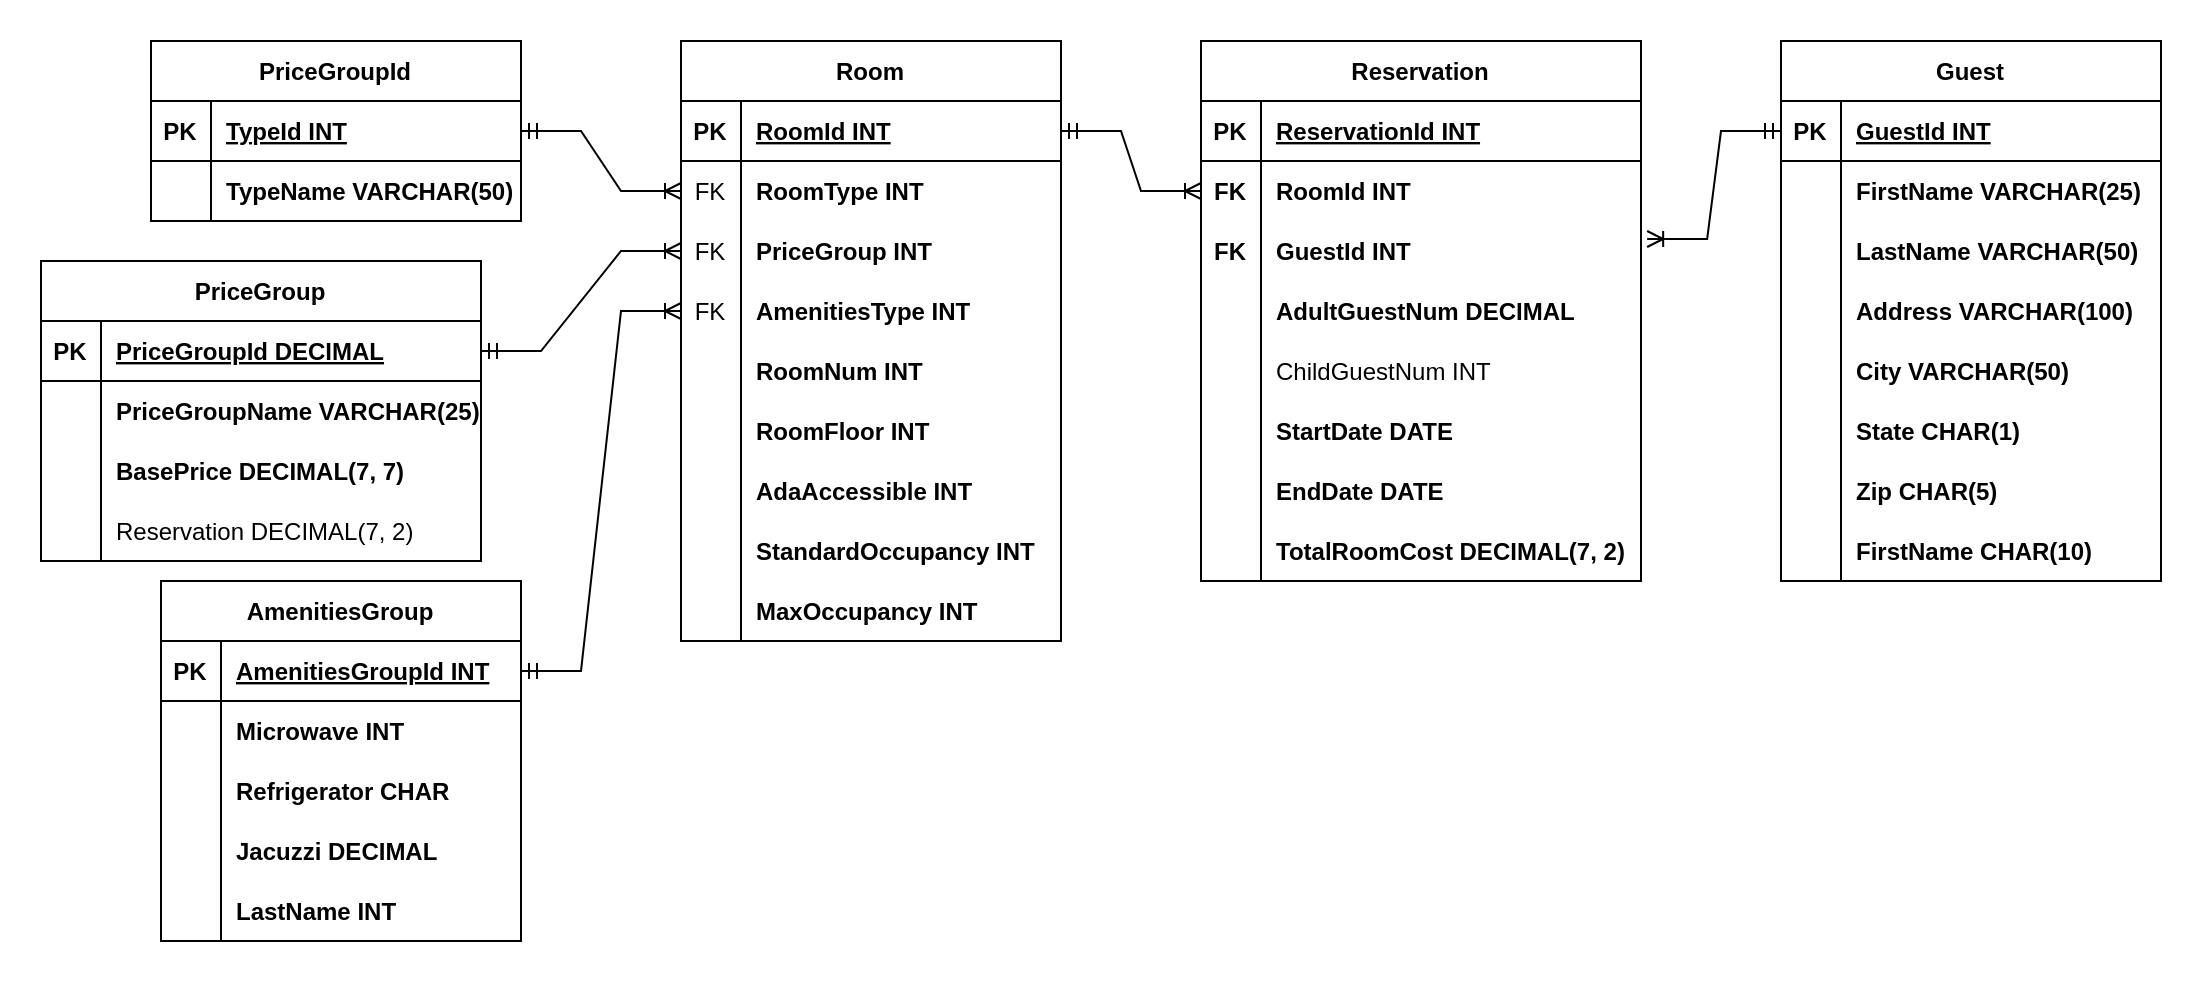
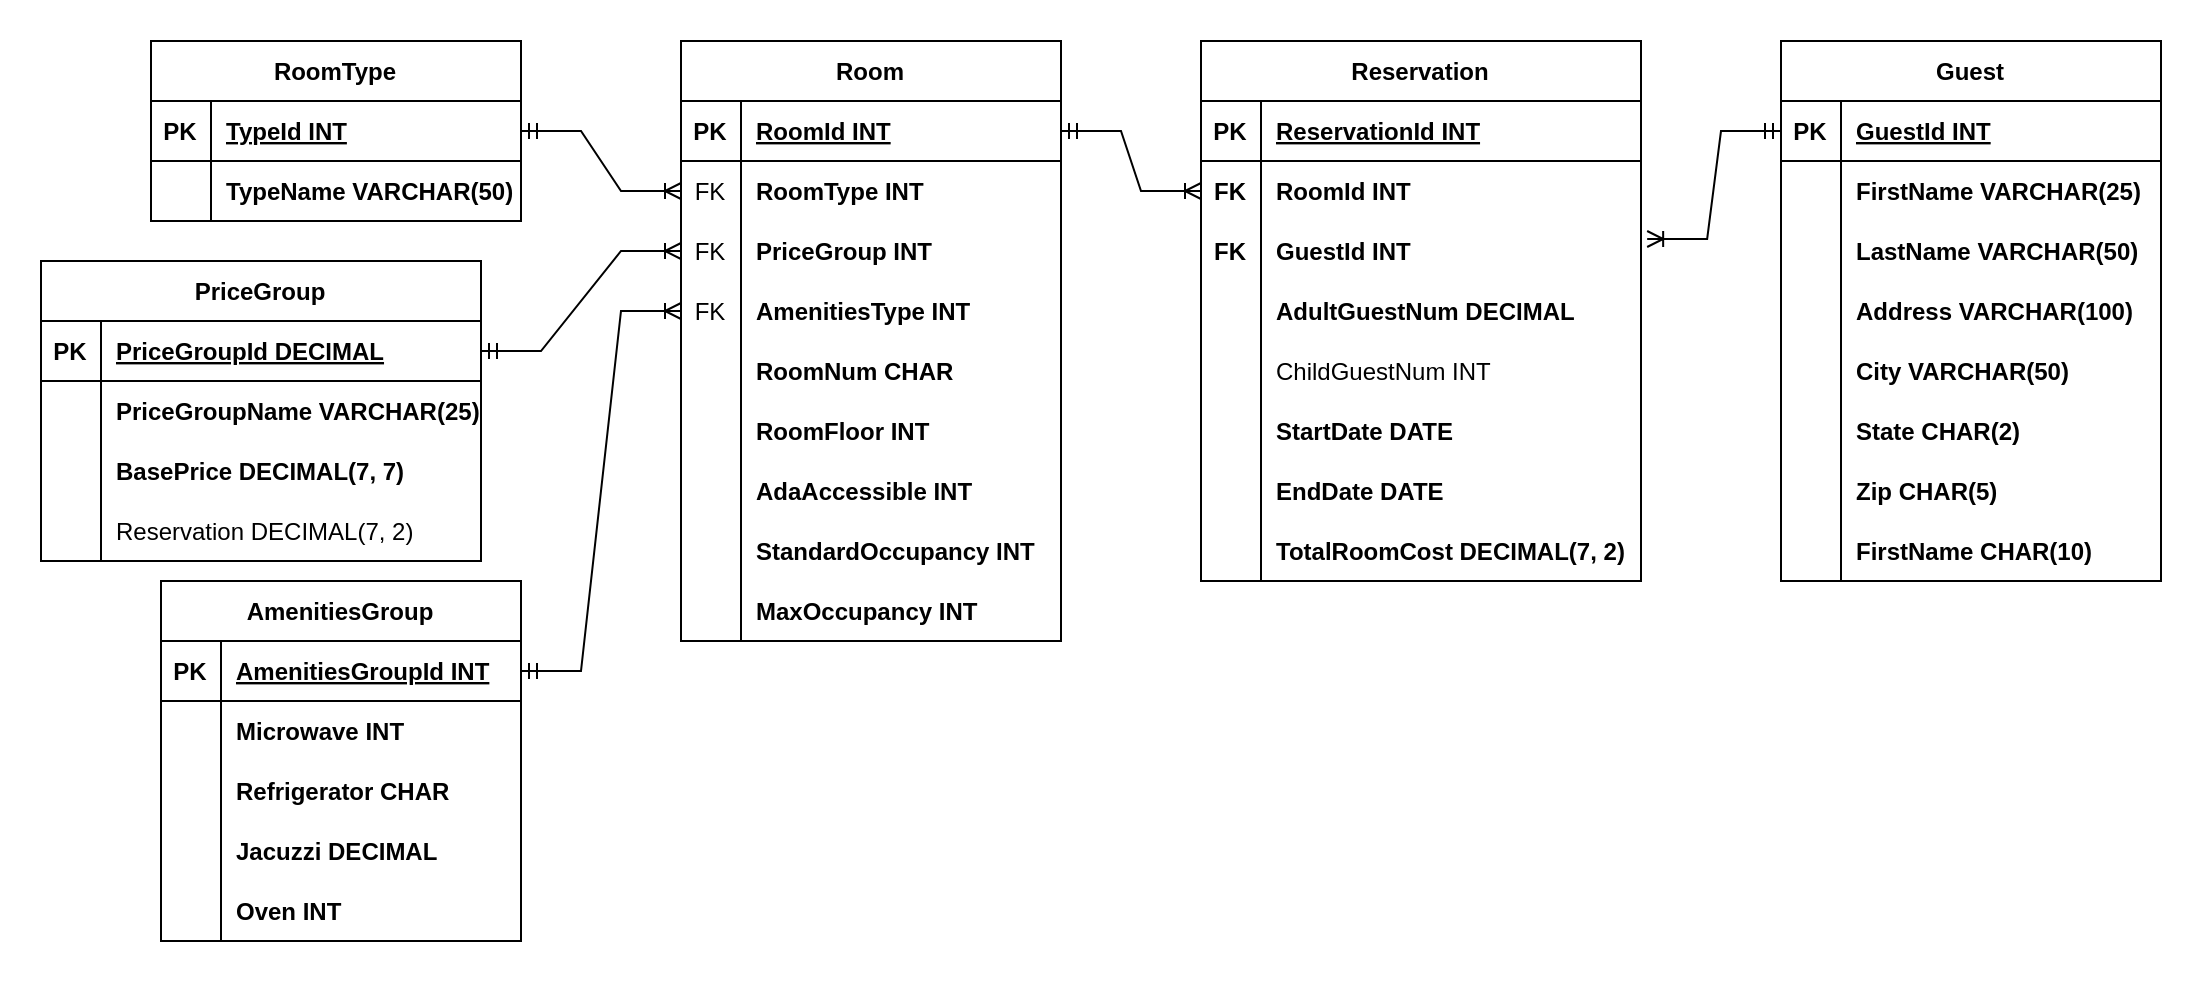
(335, 72) -> (335, 72)
(827, 372) -> (834, 372)
(1940, 432) -> (1940, 432)
(314, 912) -> (287, 912)
